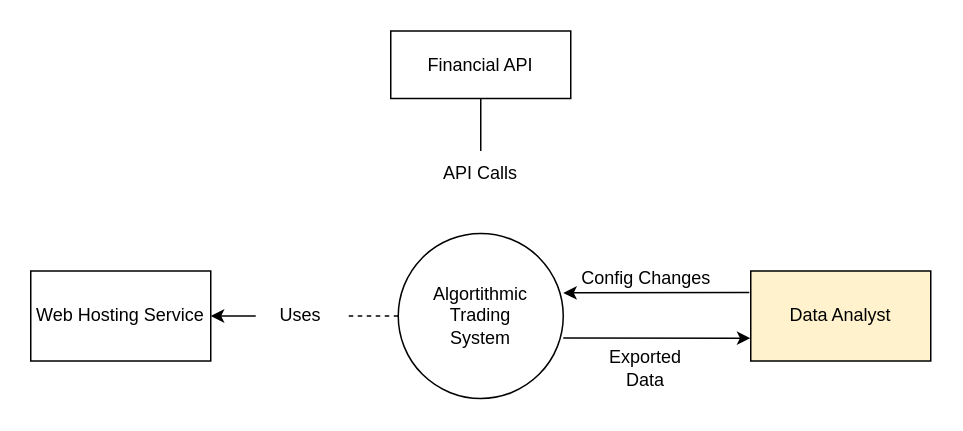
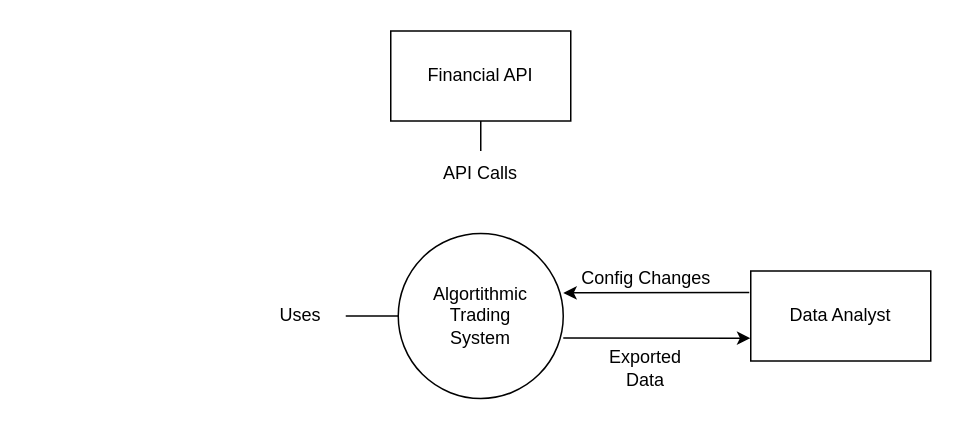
(481, 65) -> (481, 76)
(121, 316) -> none
(239, 316) -> none
(371, 316) -> (371, 316)
(841, 316) -> (841, 316)
